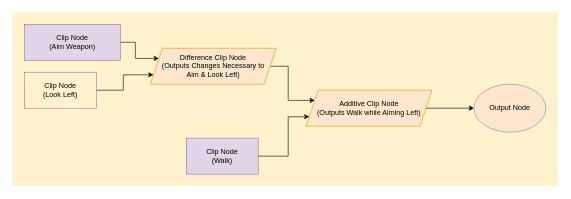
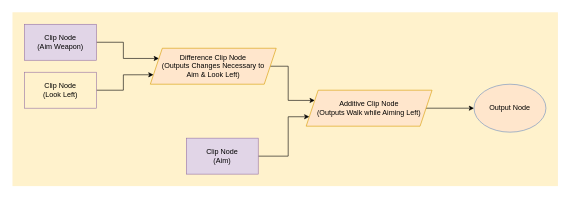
(72, 42) -> (60, 42)
(222, 156) -> (222, 156)
